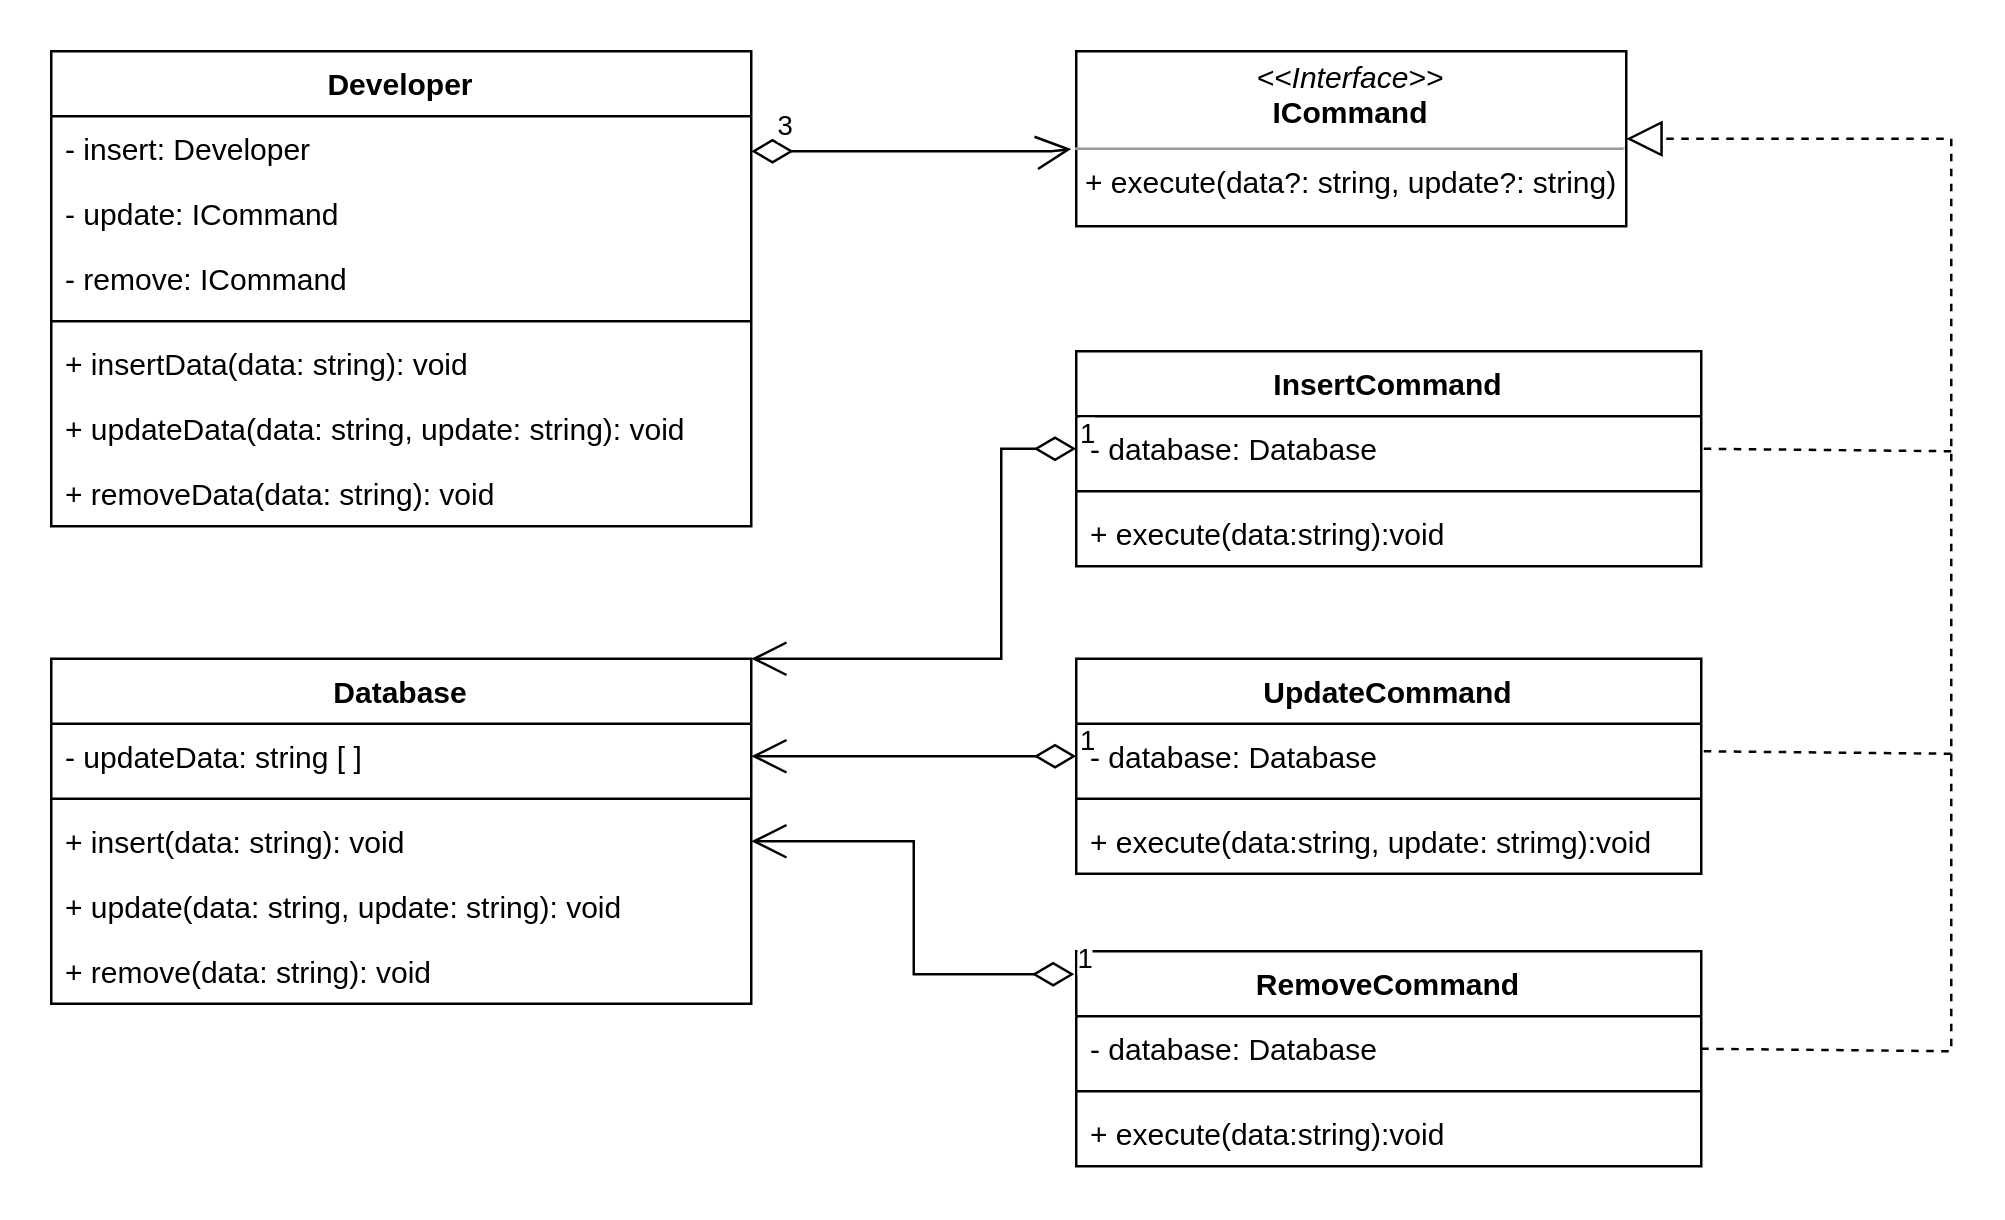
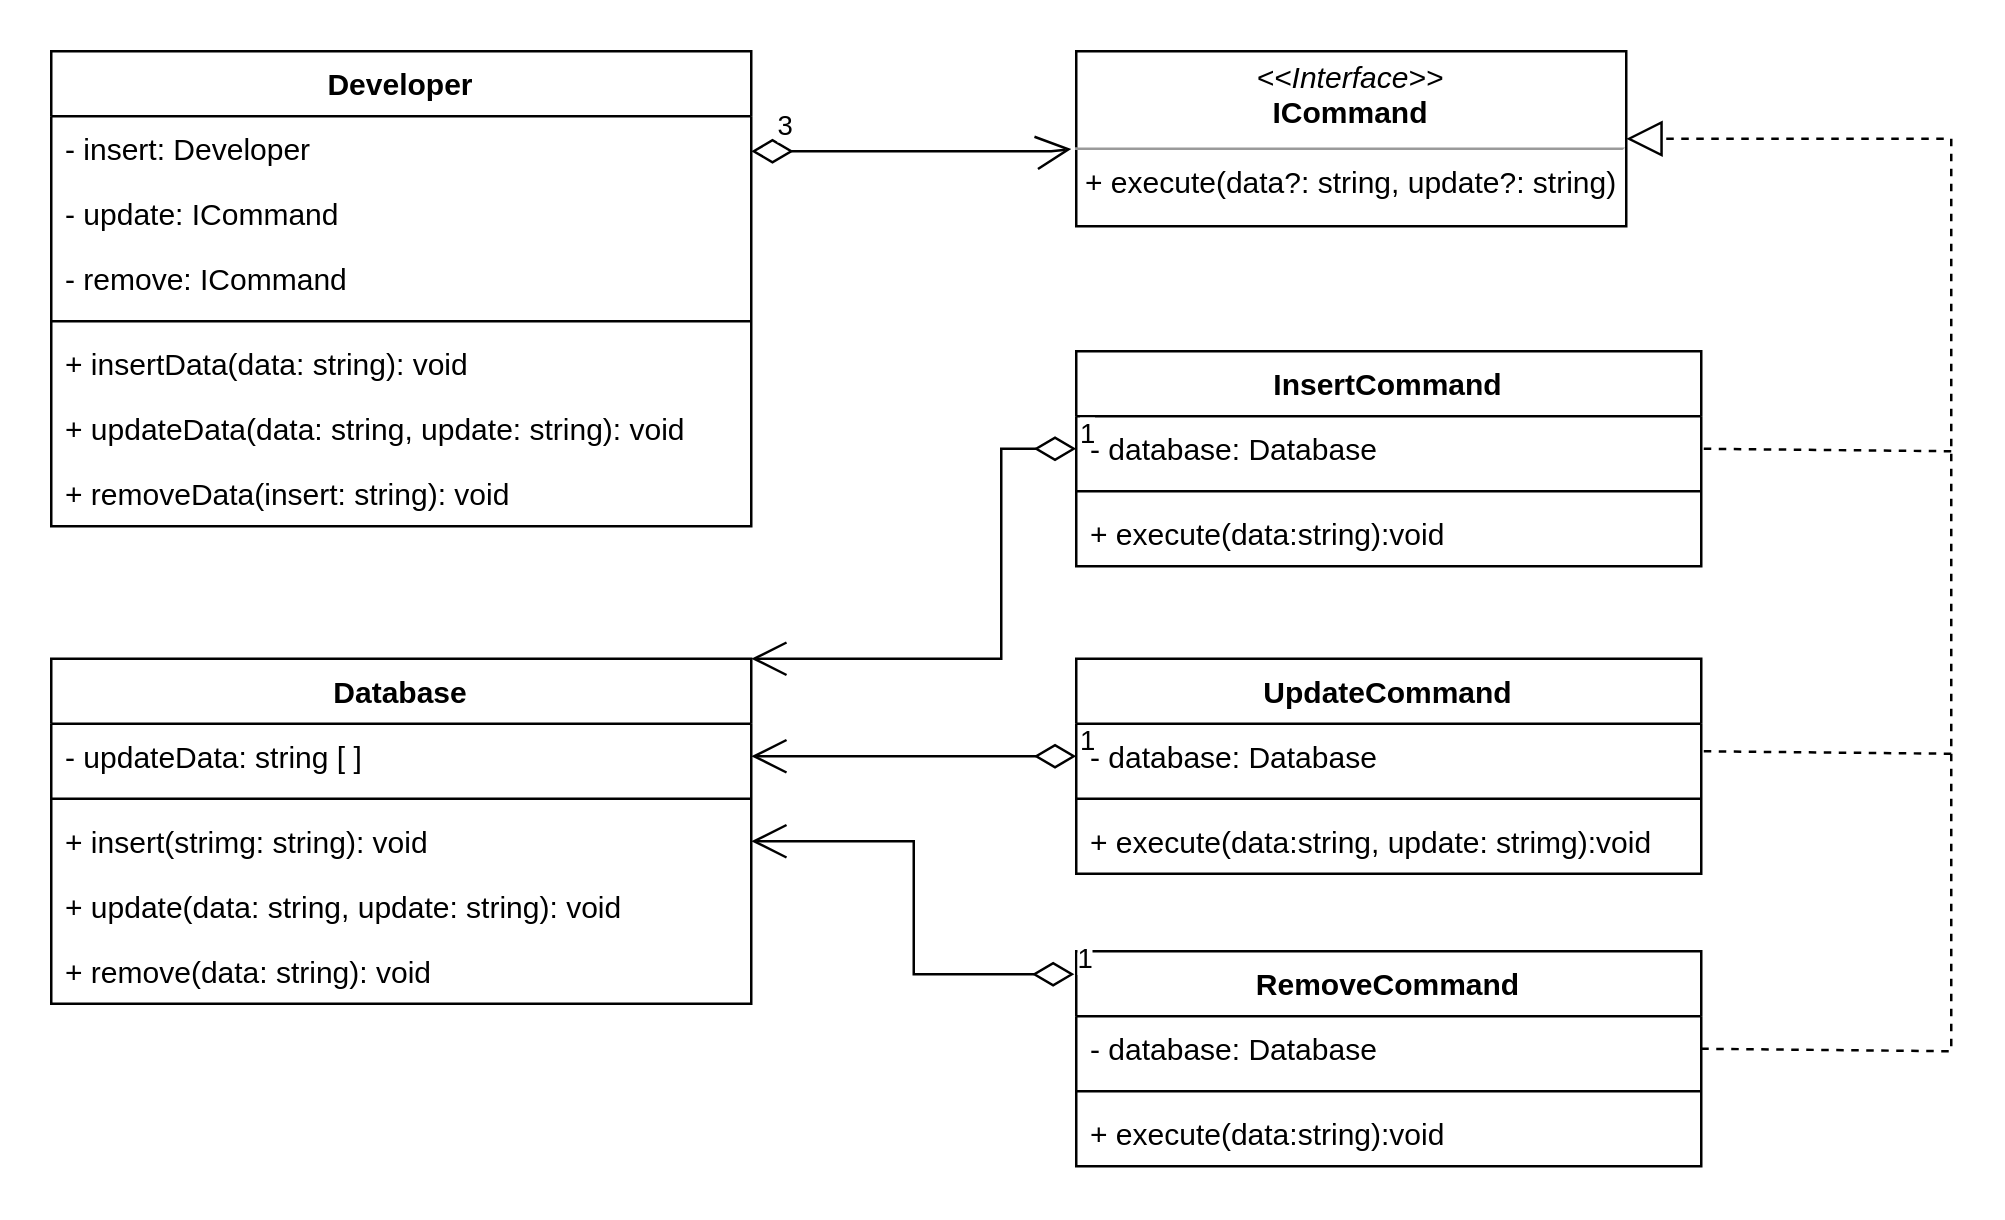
(307, 495) -> (319, 495)
(269, 843) -> (282, 843)
